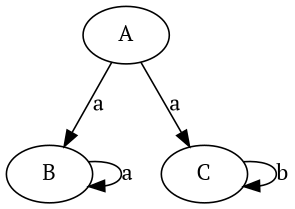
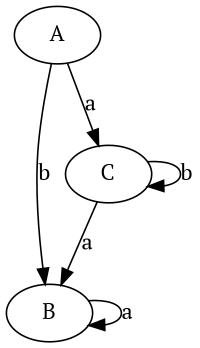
(98, 105) -> (45, 174)
none -> (82, 236)
